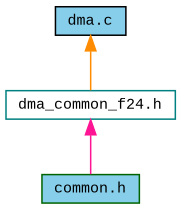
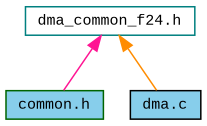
(91, 71) -> (142, 69)
